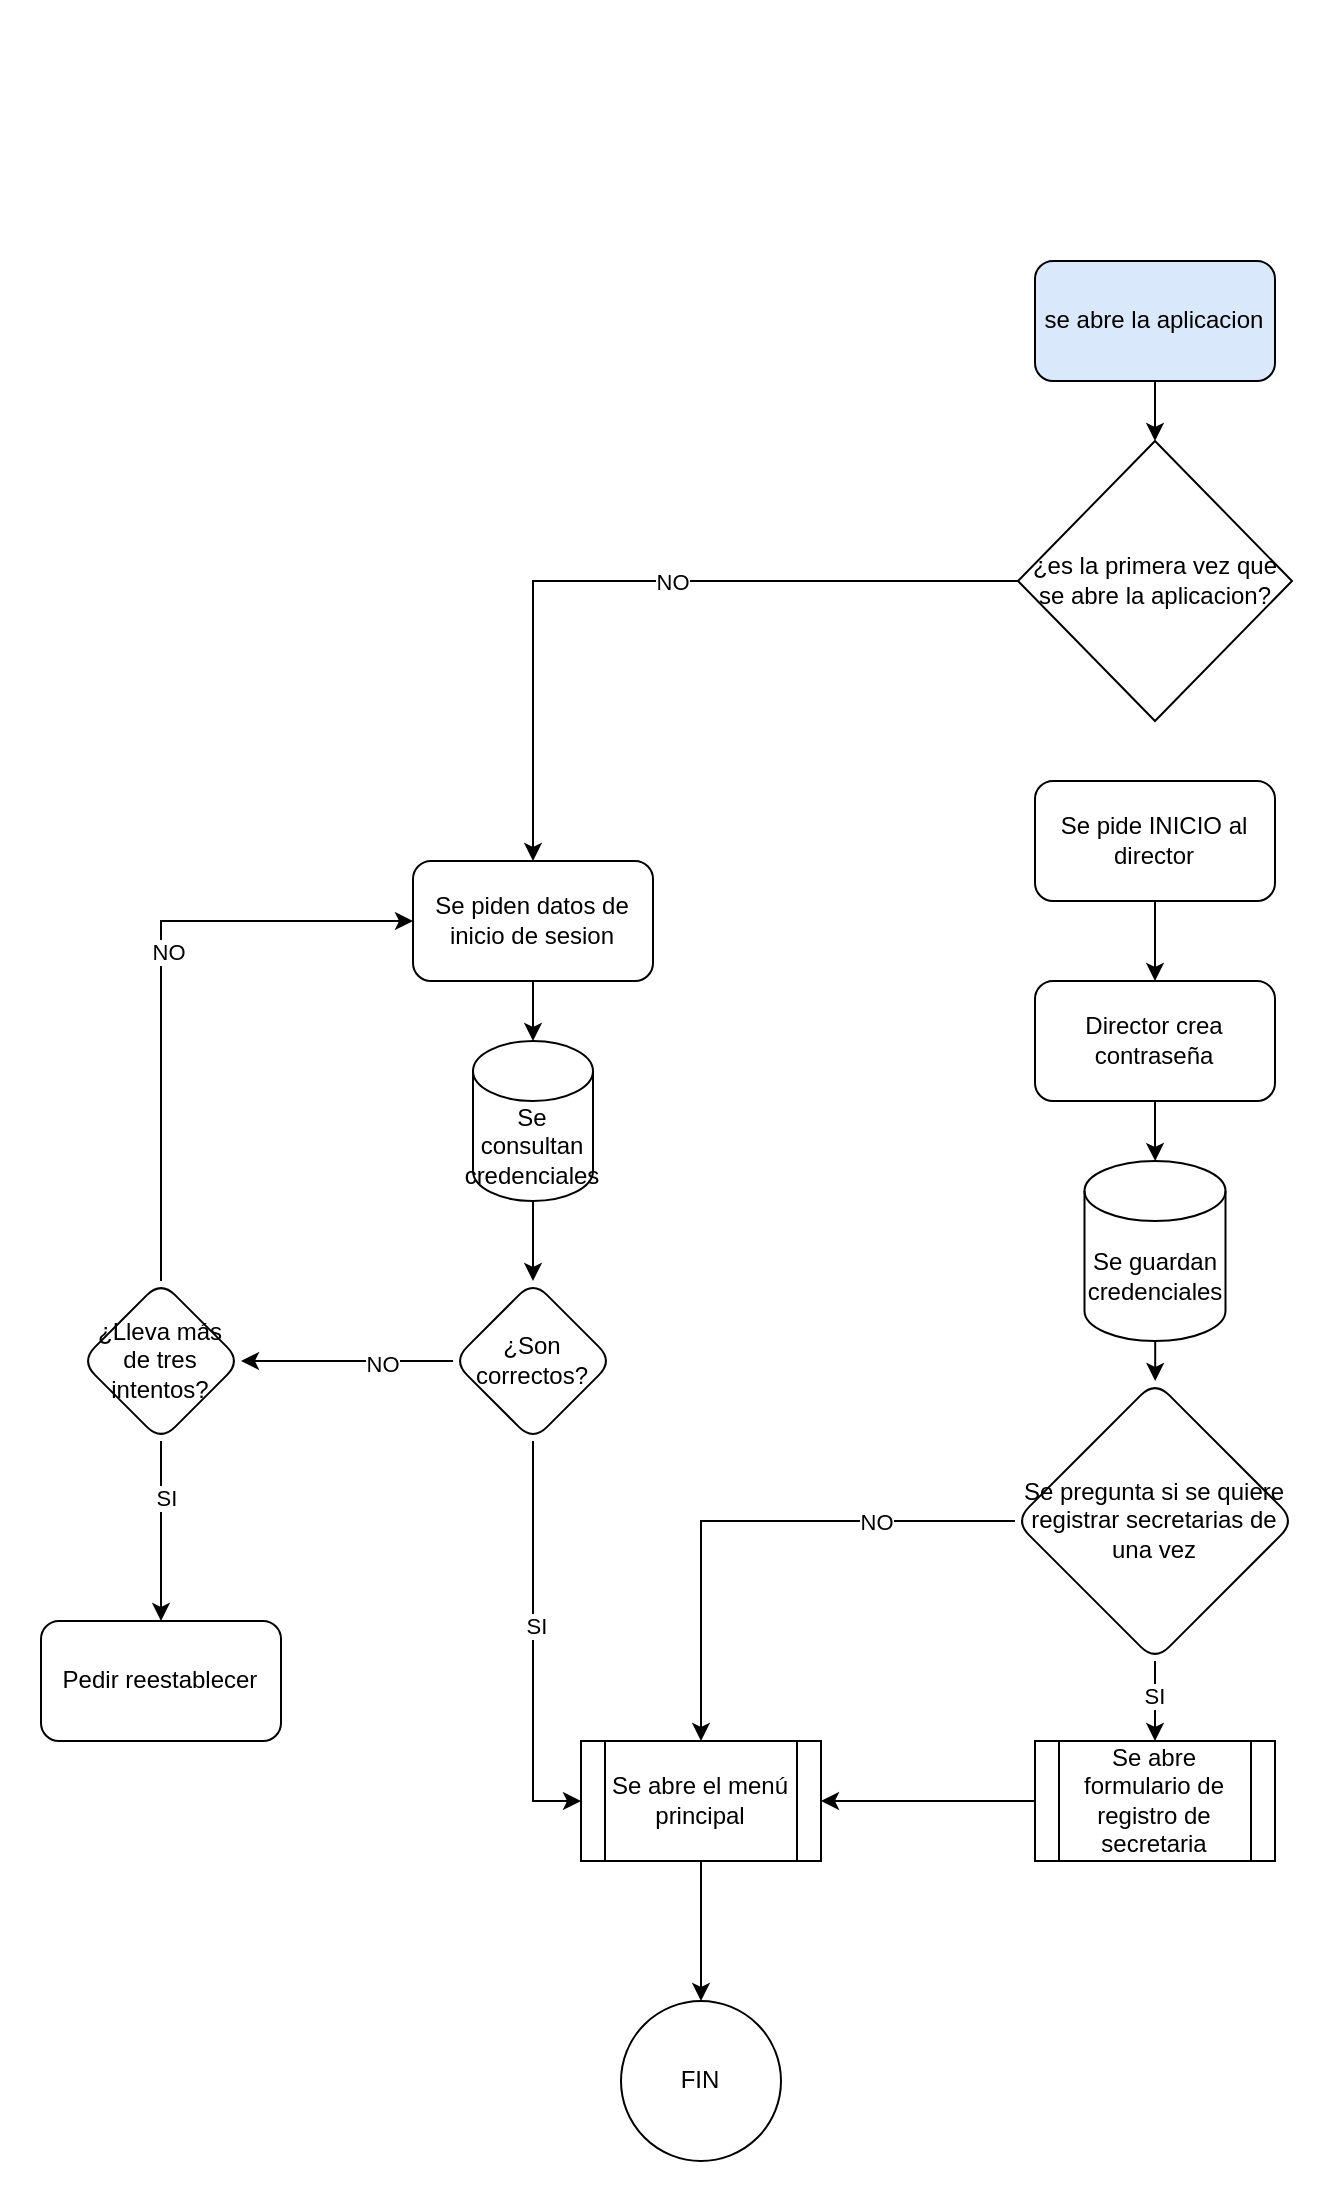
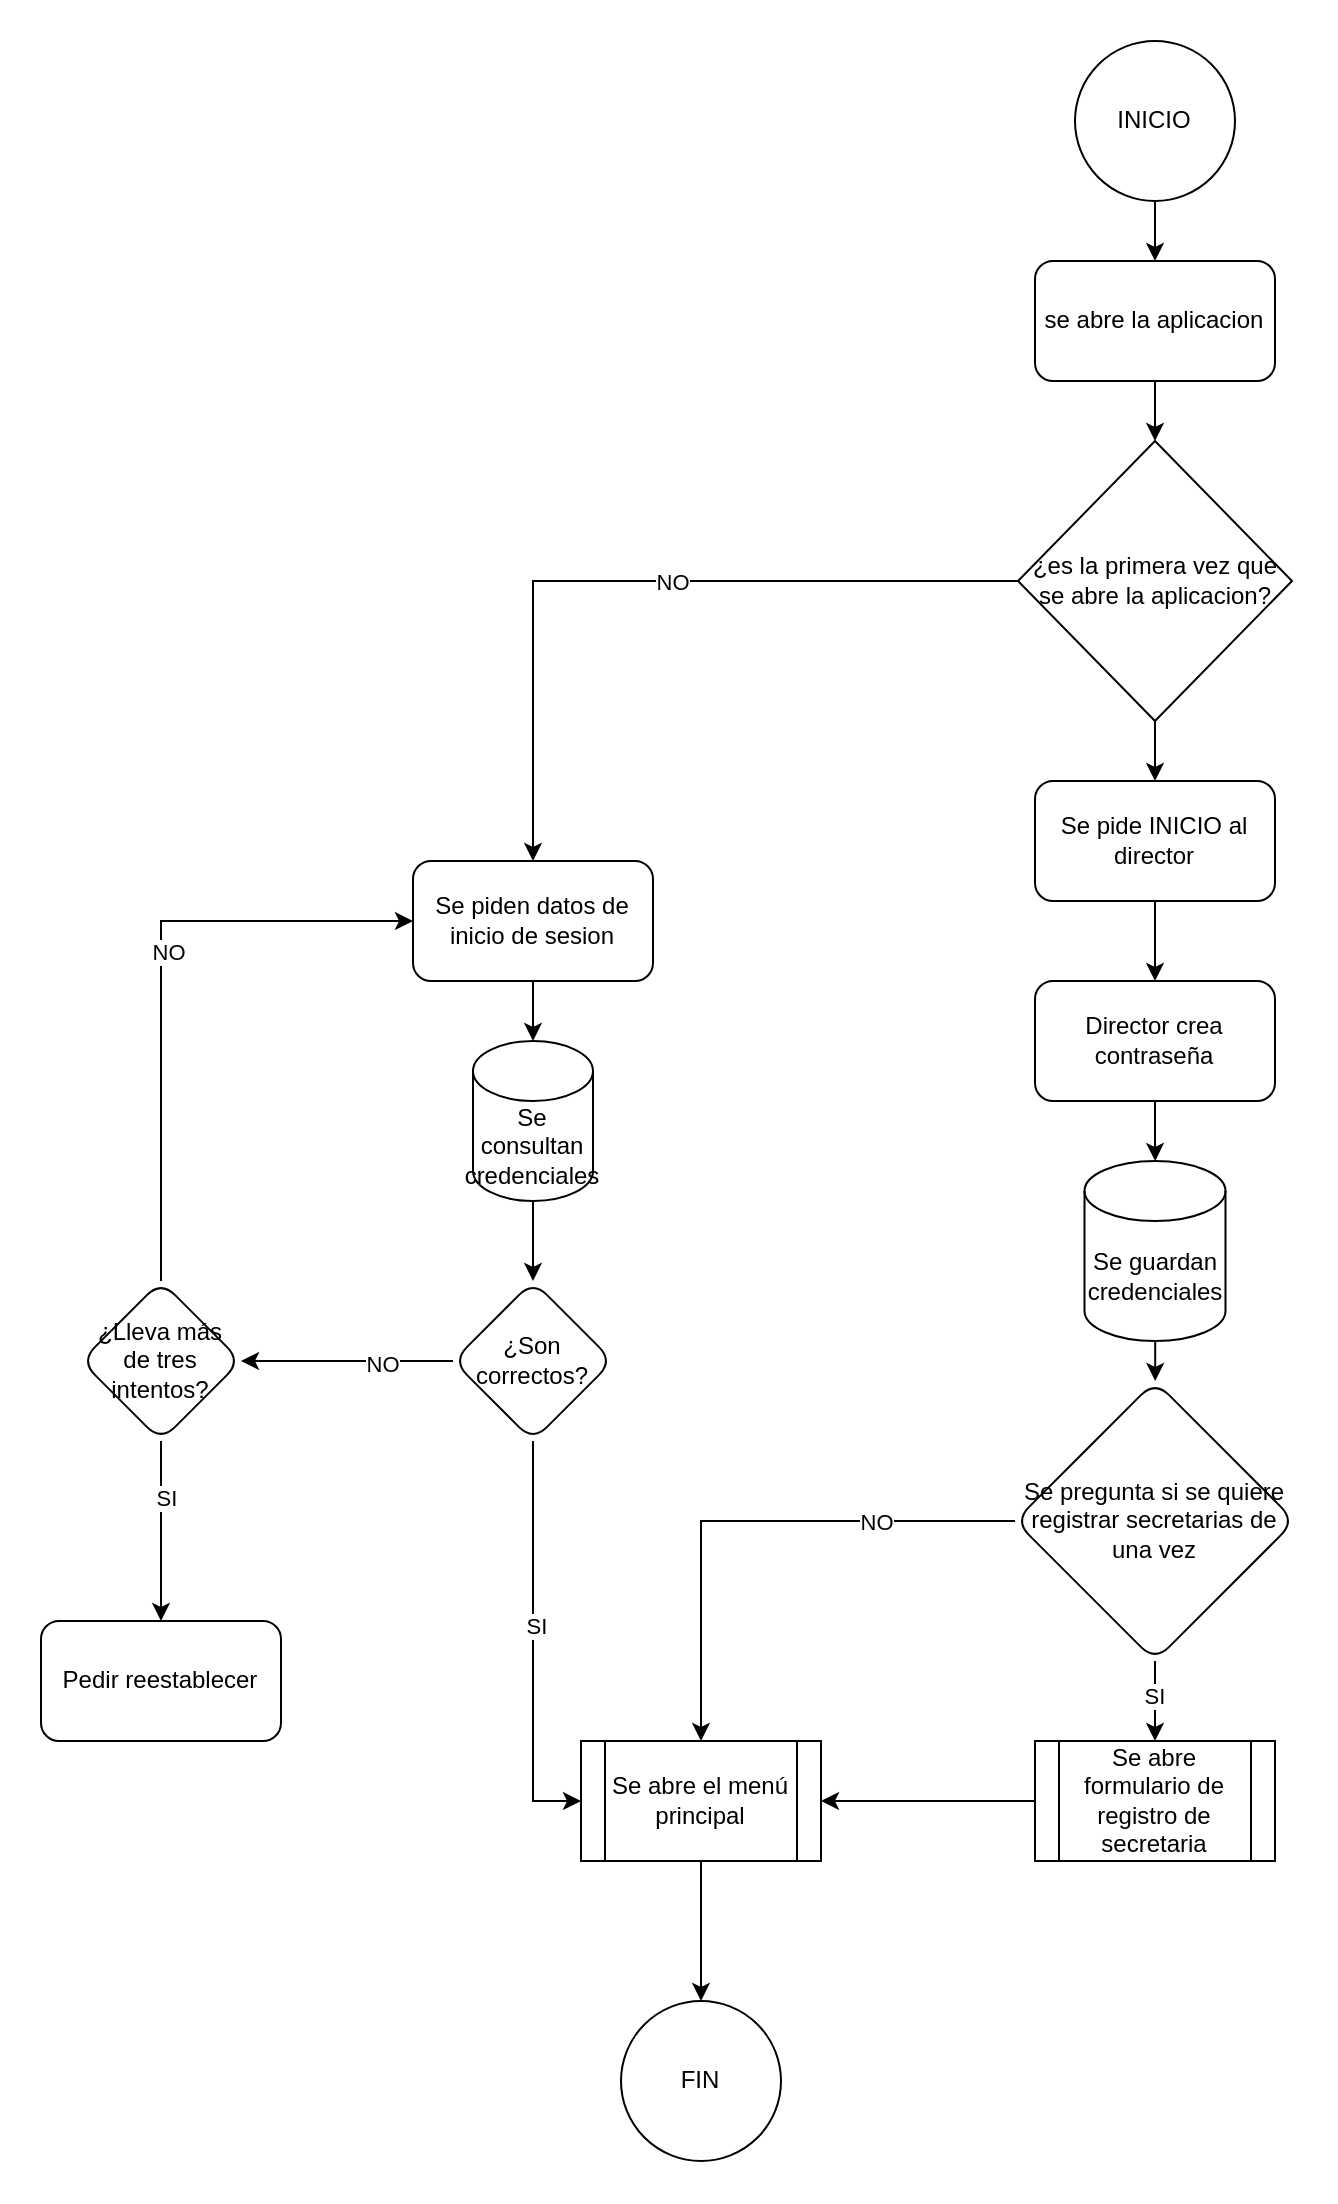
none -> (1155, 121)
none -> (1155, 238)
(1155, 321) -> (1155, 321)
none -> (1155, 758)
